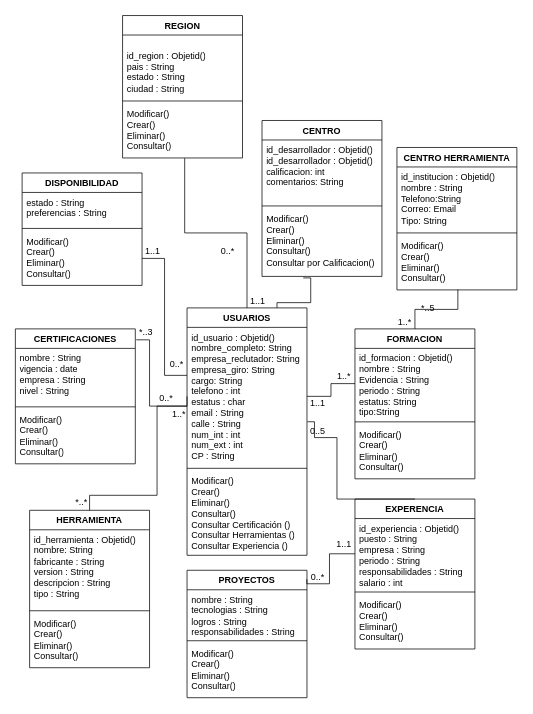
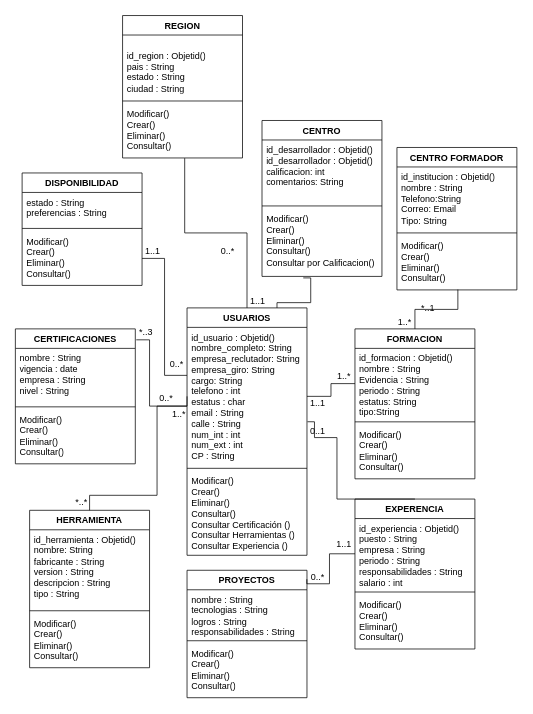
(457, 158) -> (457, 158)
(428, 308) -> (428, 308)
(318, 432) -> (318, 432)
